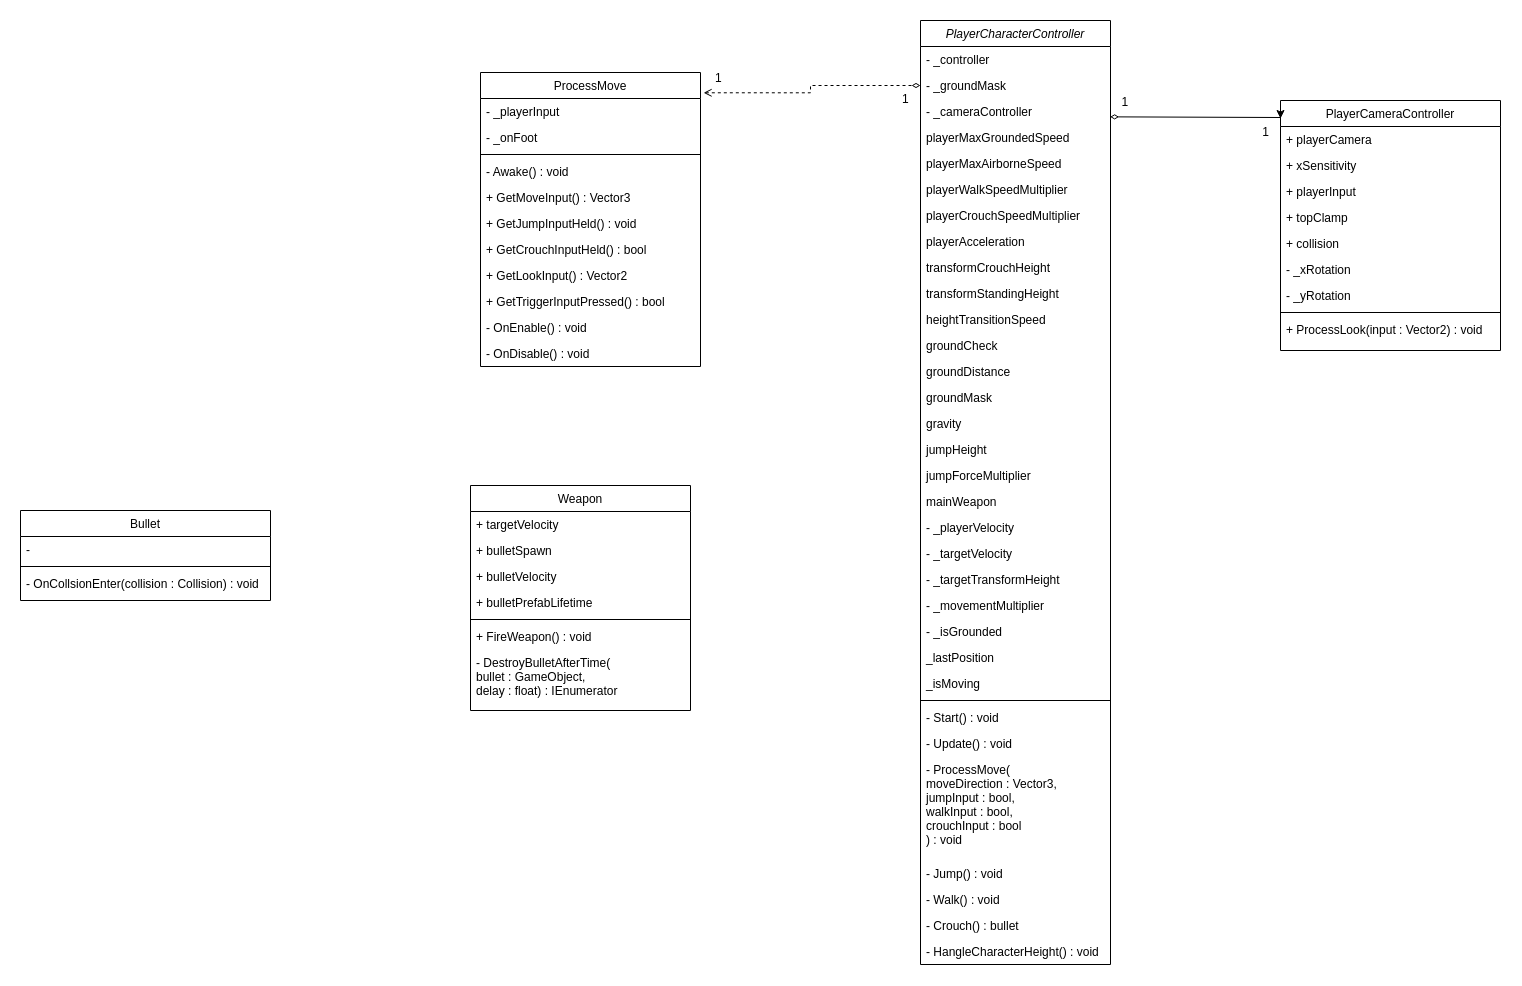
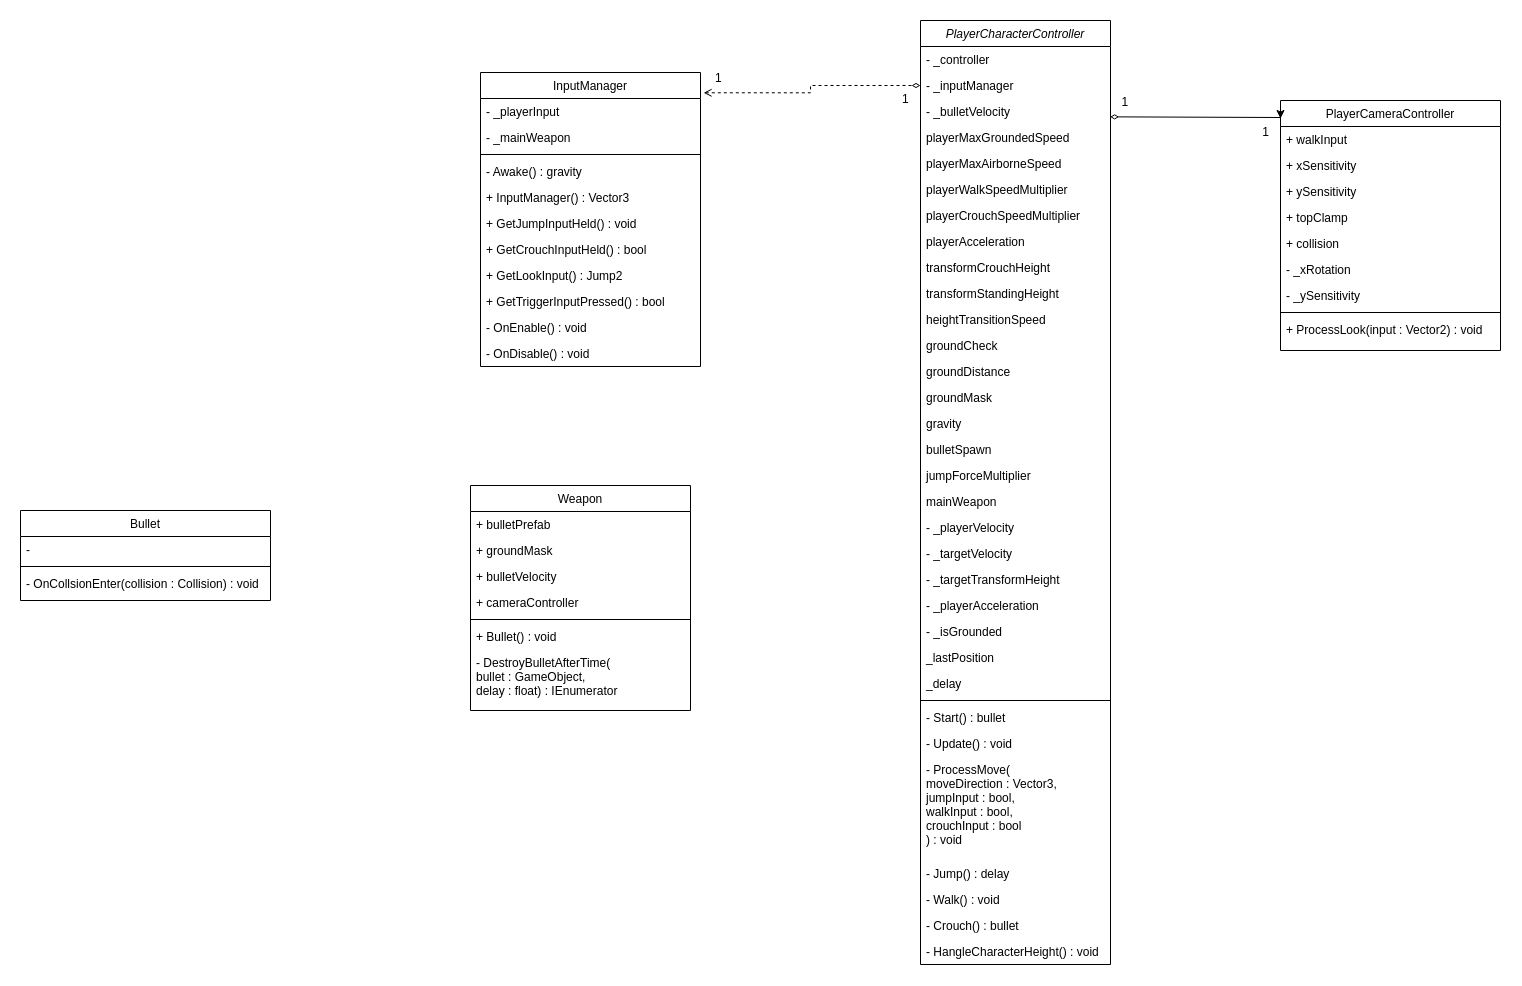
(590, 86) -> (590, 86)
(968, 86) -> (973, 86)
(985, 112) -> (975, 112)
(515, 138) -> (527, 138)
(1330, 140) -> (1320, 140)
(532, 172) -> (542, 172)
(1327, 192) -> (1327, 192)
(567, 198) -> (567, 198)
(567, 276) -> (560, 276)
(1323, 296) -> (1330, 296)
(958, 450) -> (960, 450)
(525, 525) -> (518, 525)
(515, 551) -> (515, 551)
(542, 603) -> (532, 603)
(989, 606) -> (990, 606)
(537, 637) -> (522, 637)
(953, 684) -> (945, 684)
(972, 718) -> (977, 718)
(969, 874) -> (972, 874)
